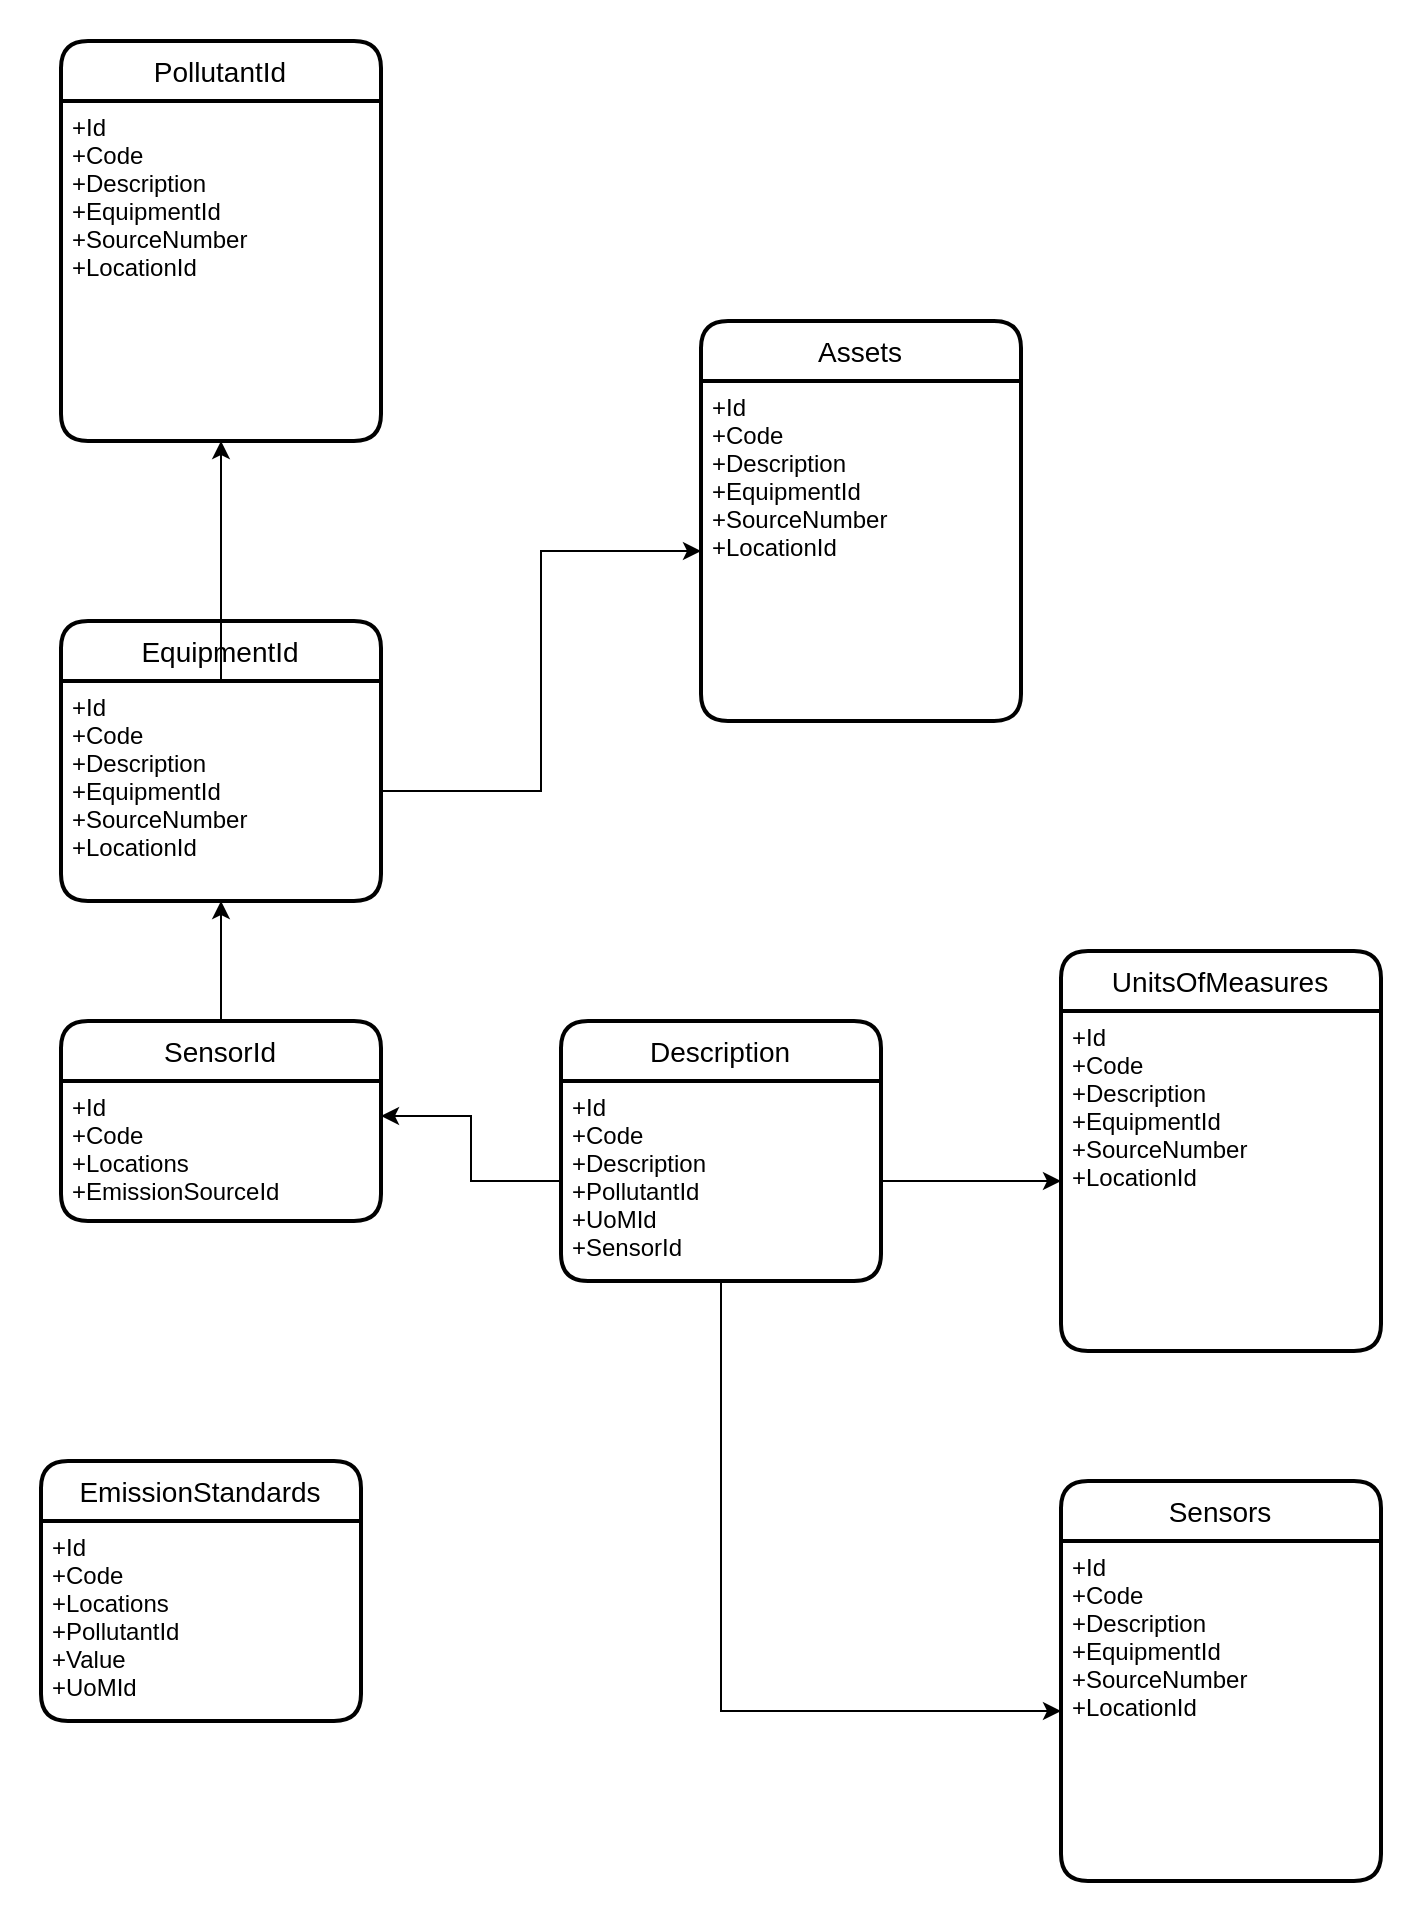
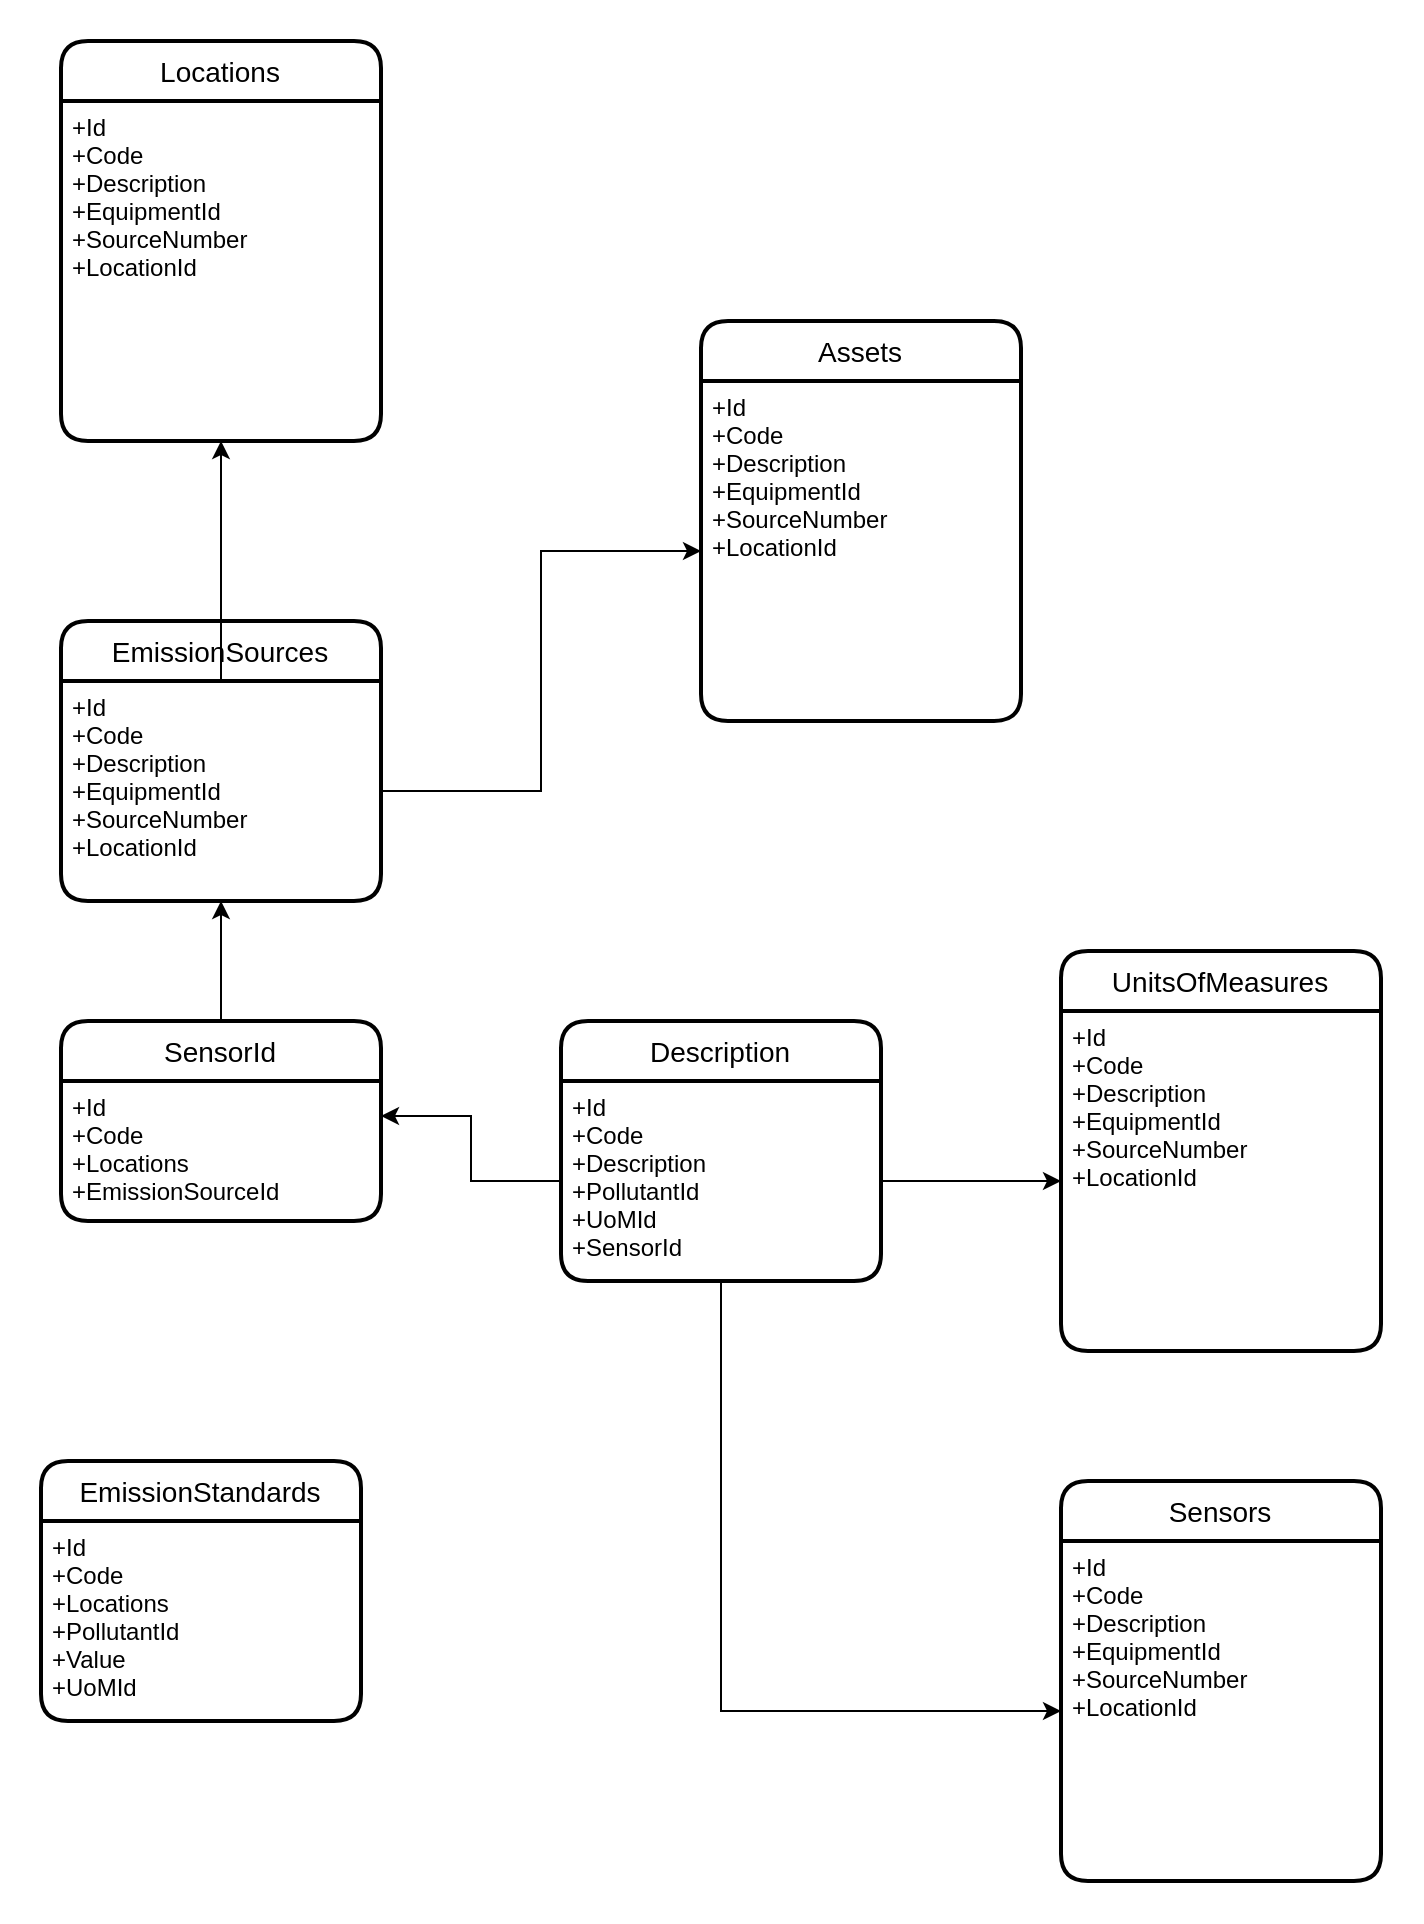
(220, 73) -> (220, 73)
(220, 653) -> (220, 653)
